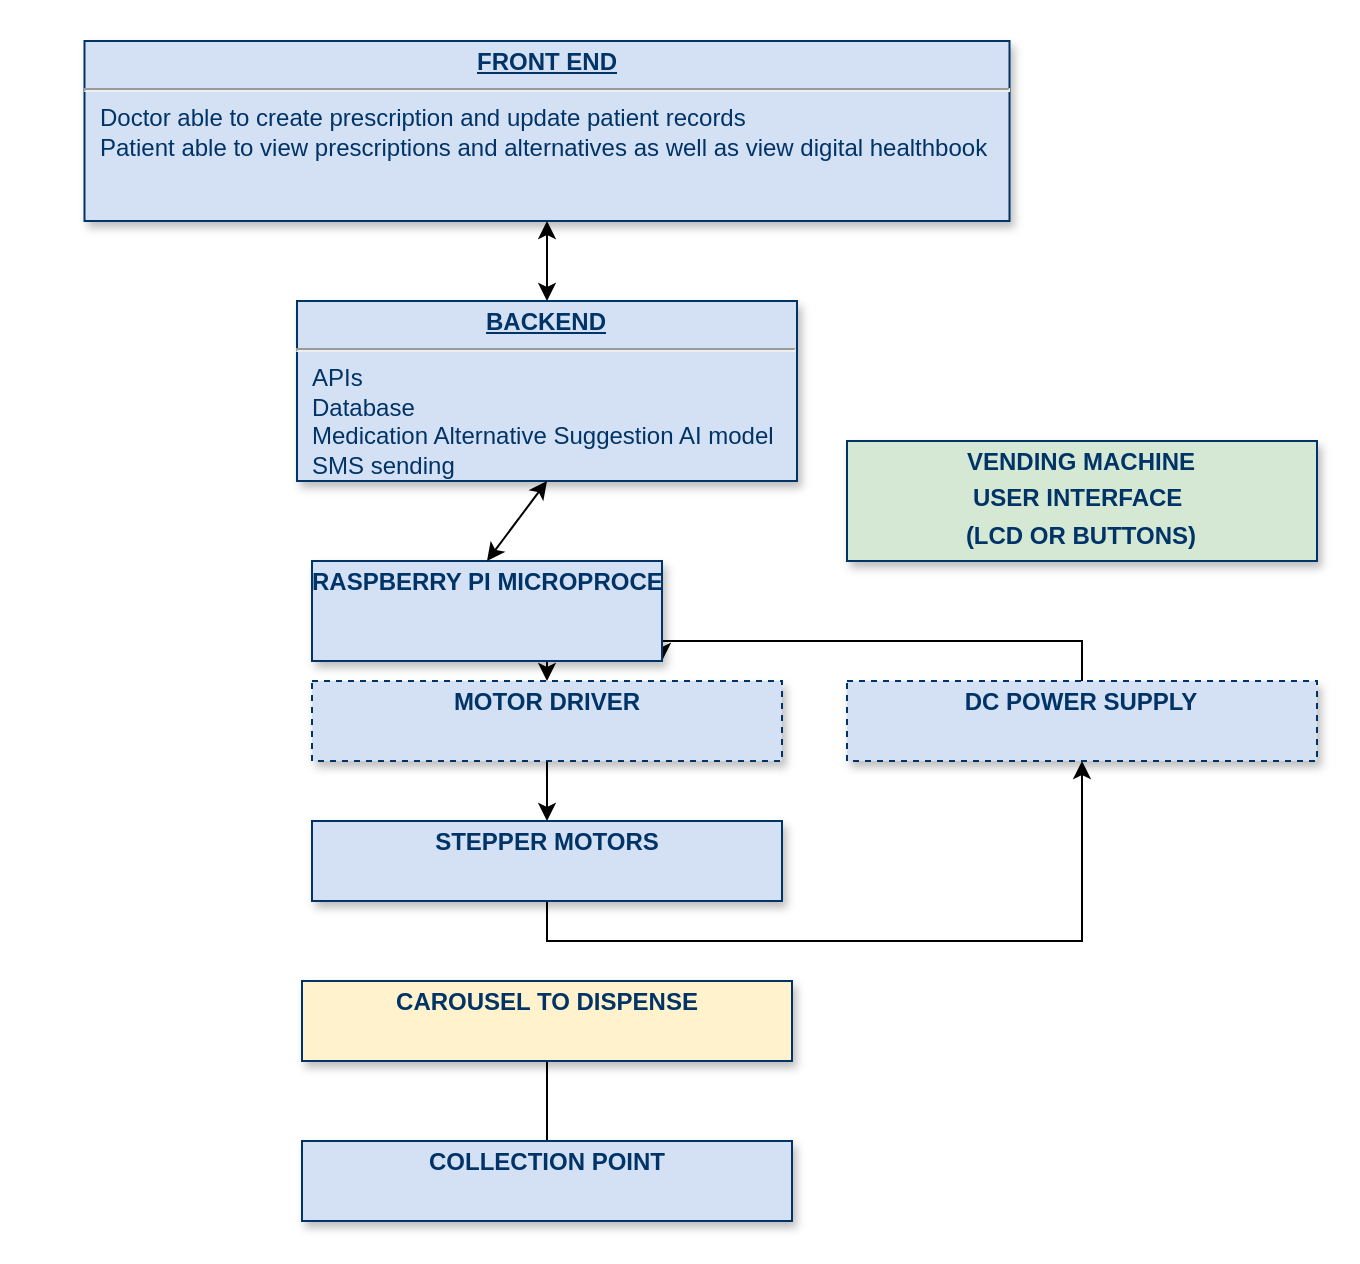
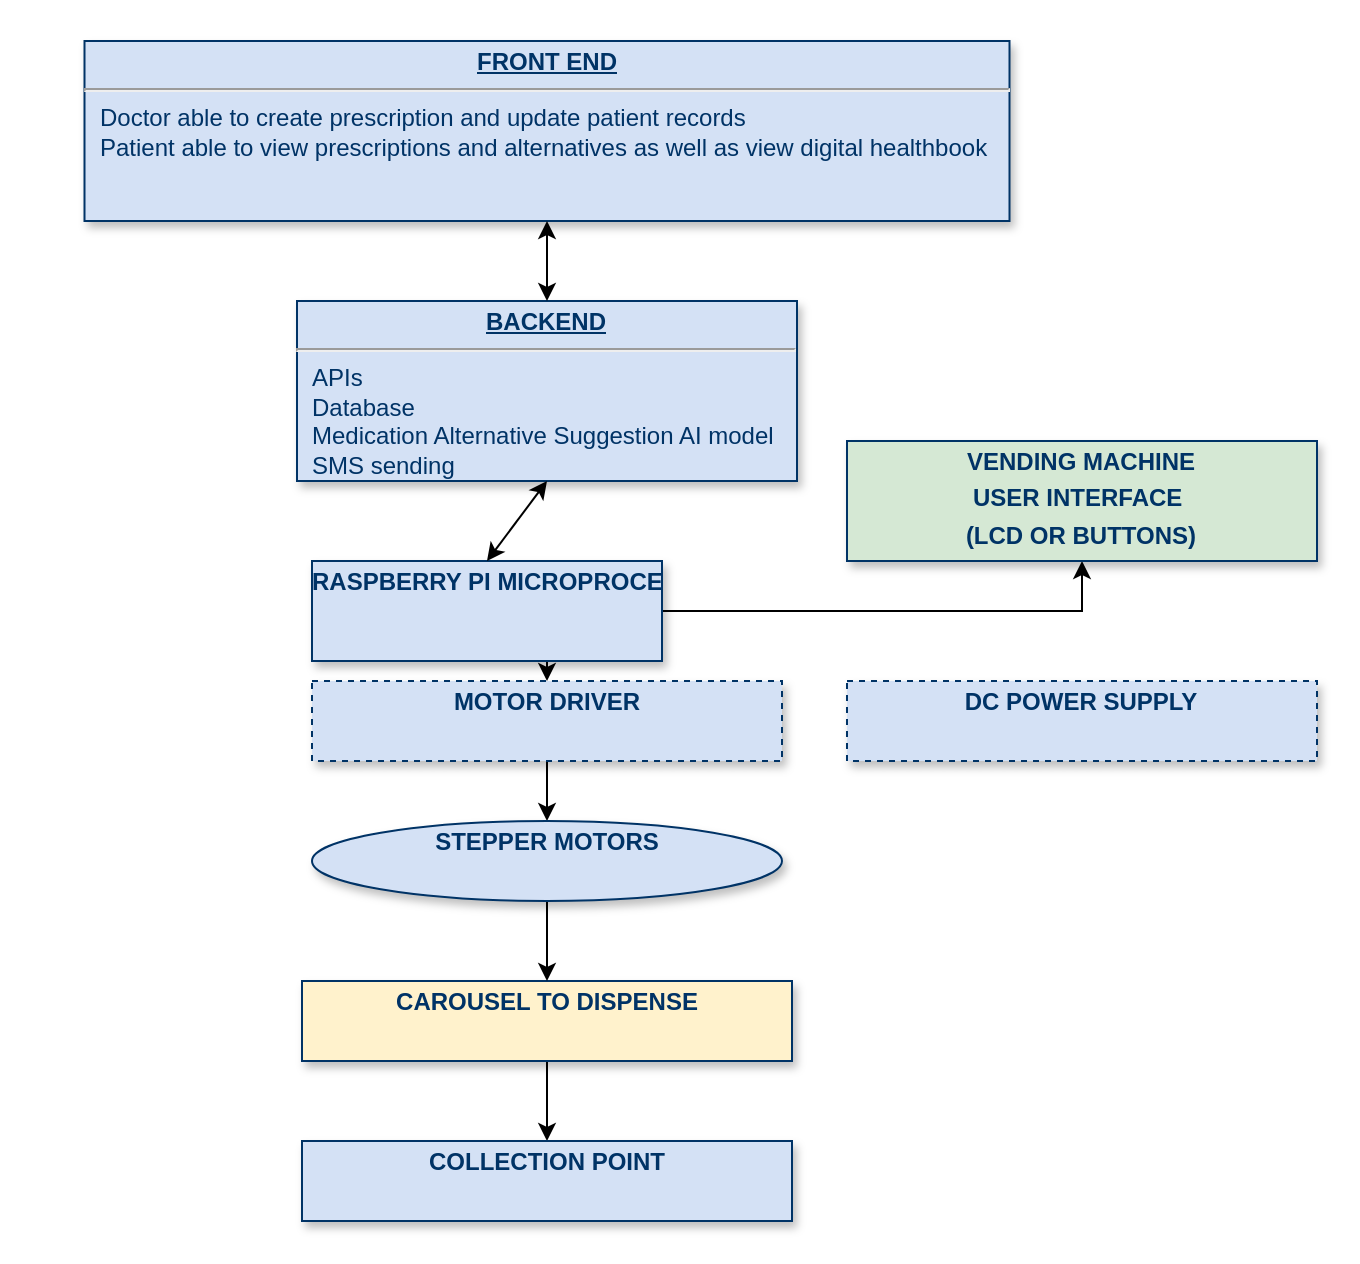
none -> (890, 611)
(889, 641) -> none
(547, 861) -> (547, 861)
(896, 941) -> (547, 953)
(547, 1131) -> (547, 1126)
